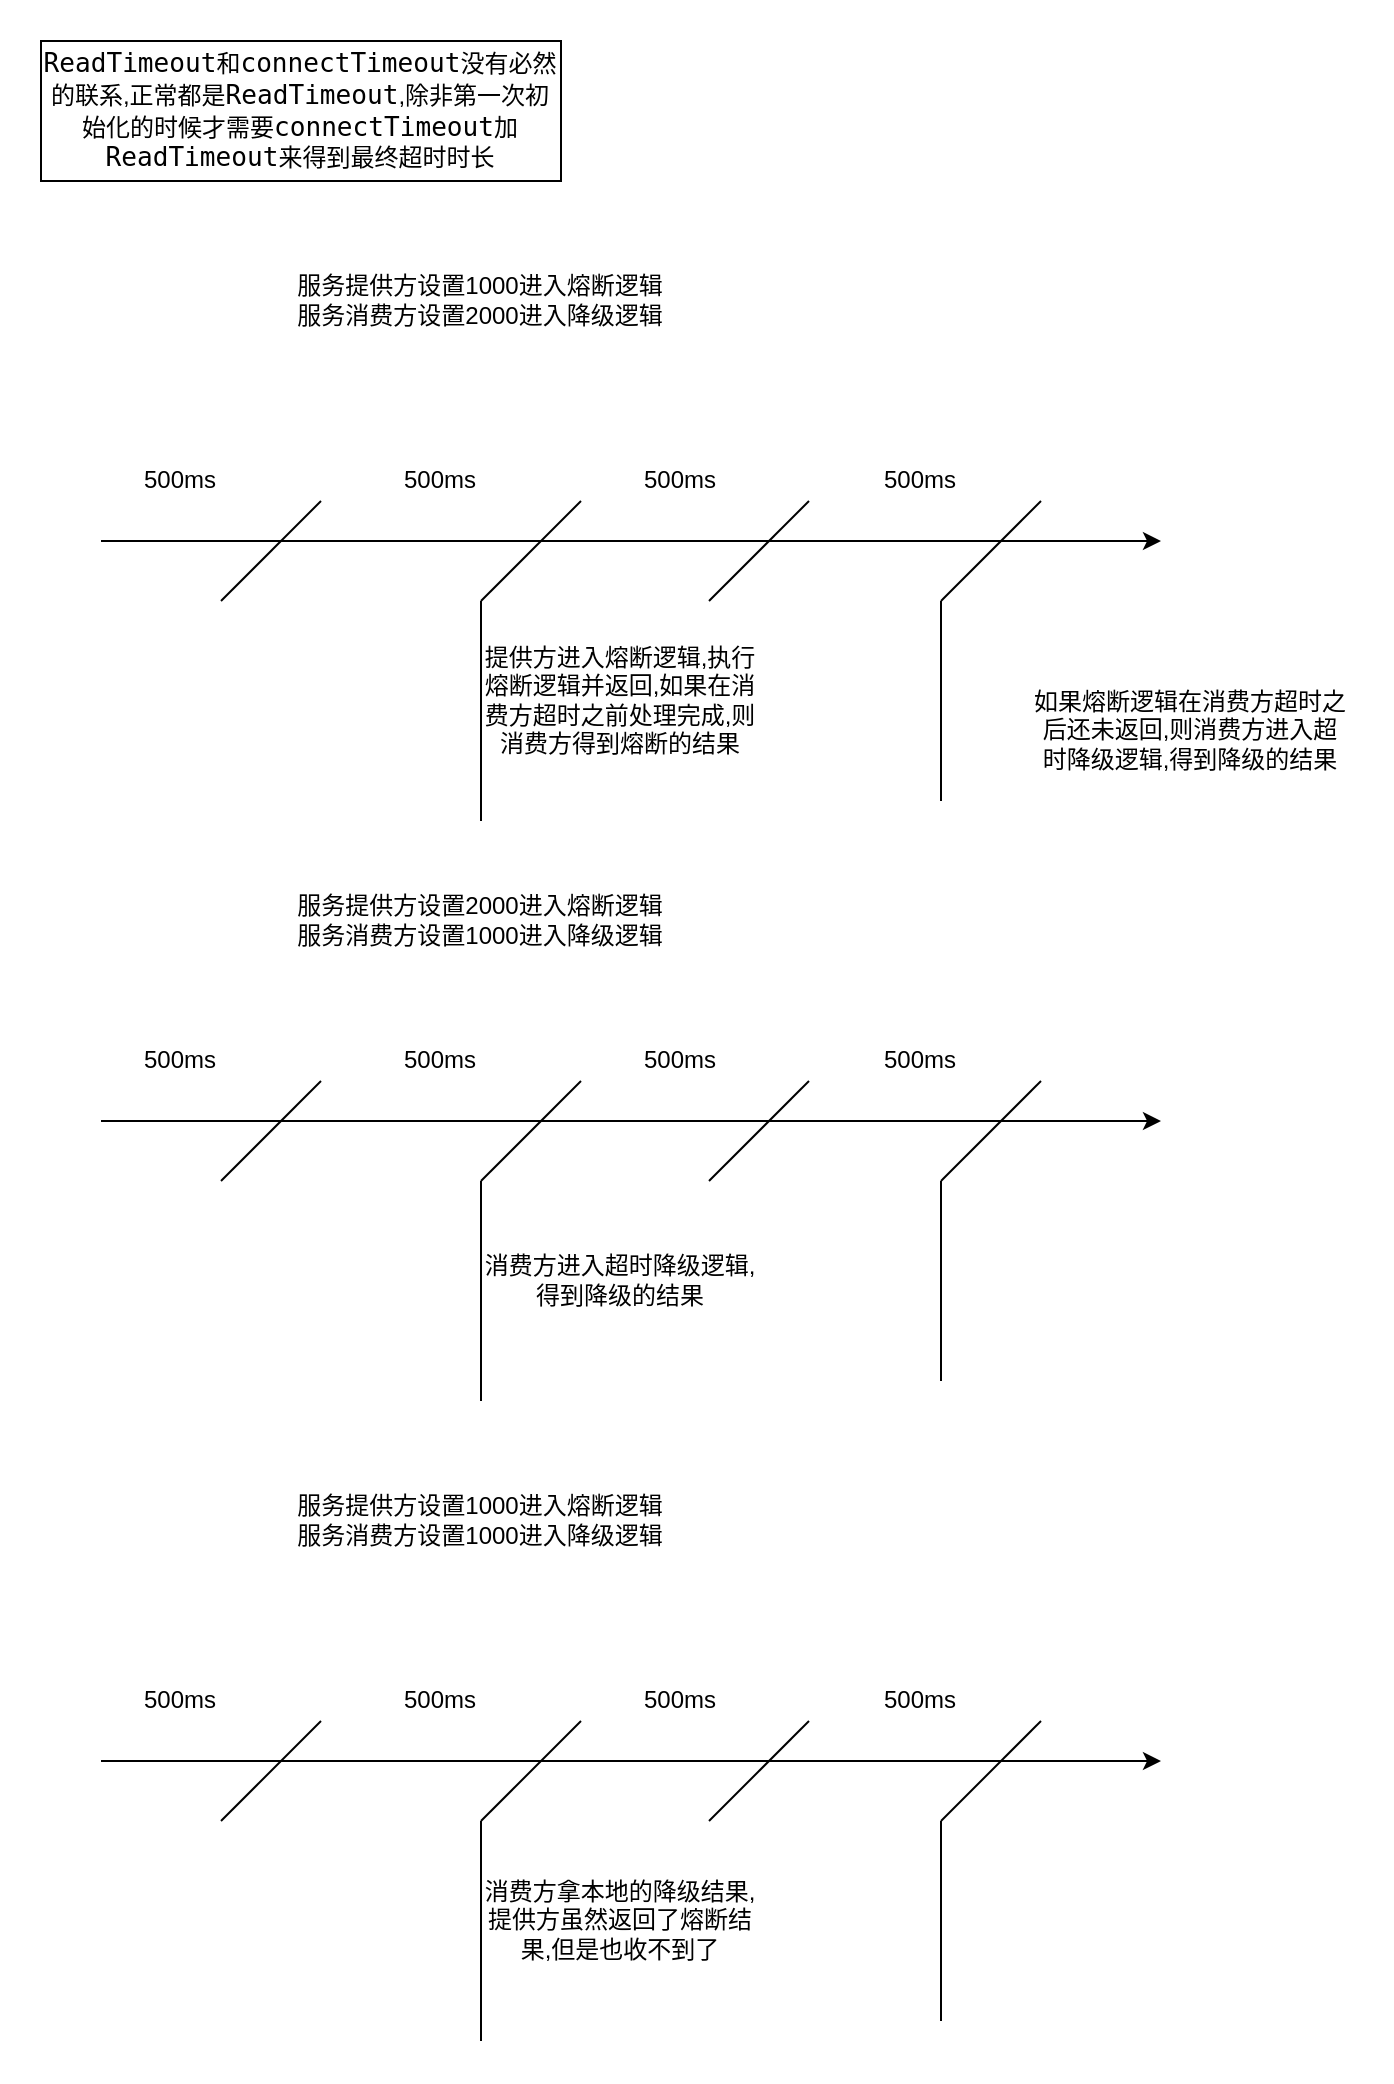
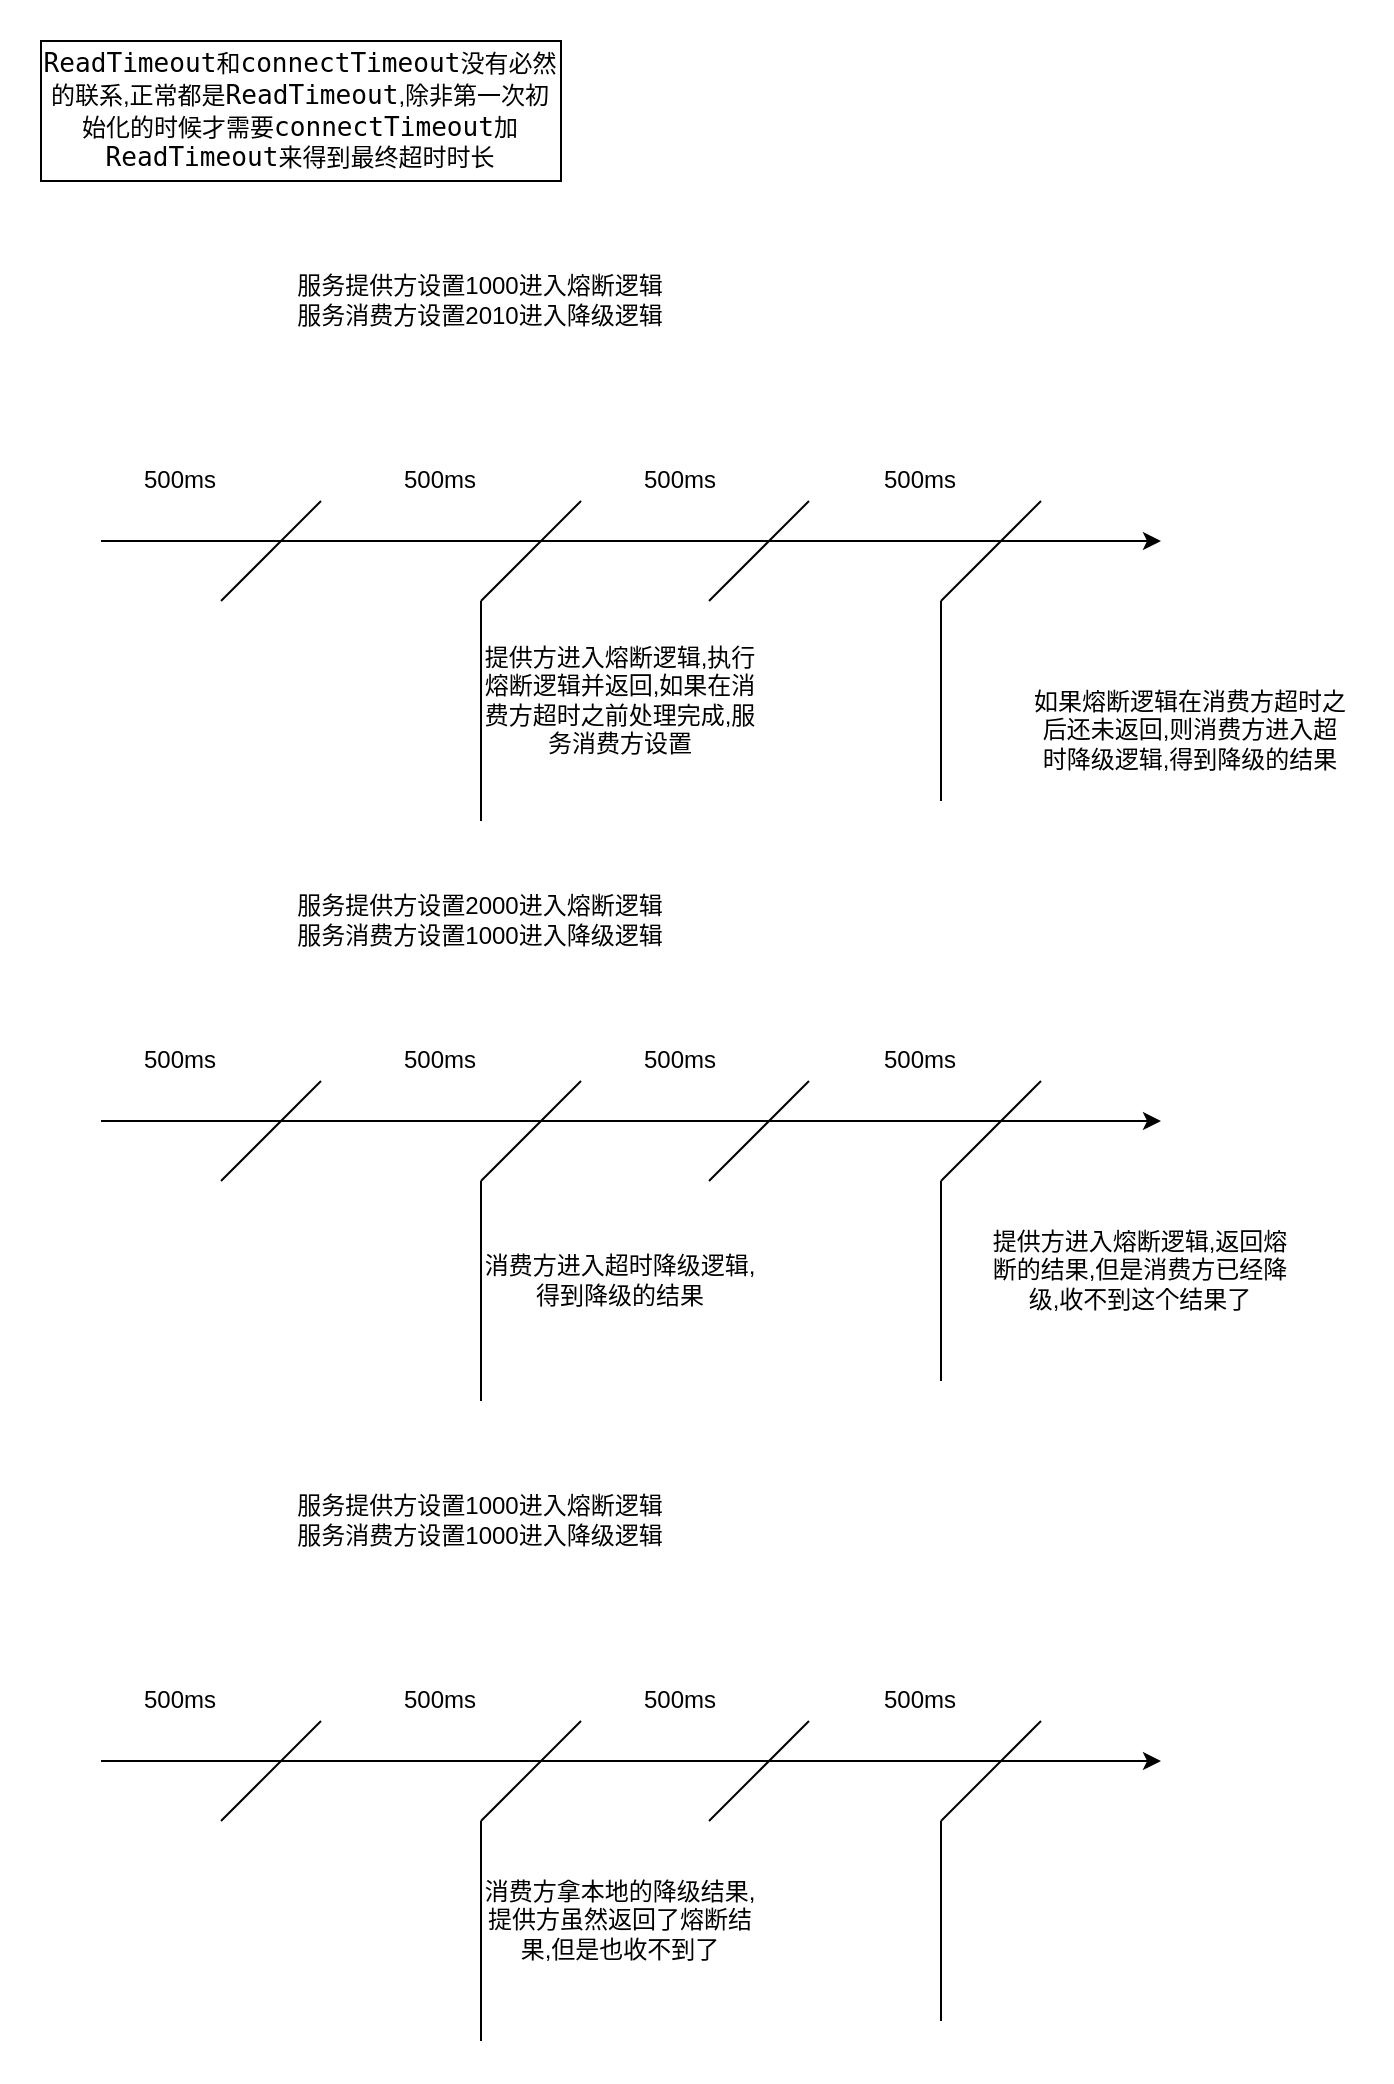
(481, 301) -> (481, 301)
(621, 701) -> (621, 701)
none -> (1141, 1271)
